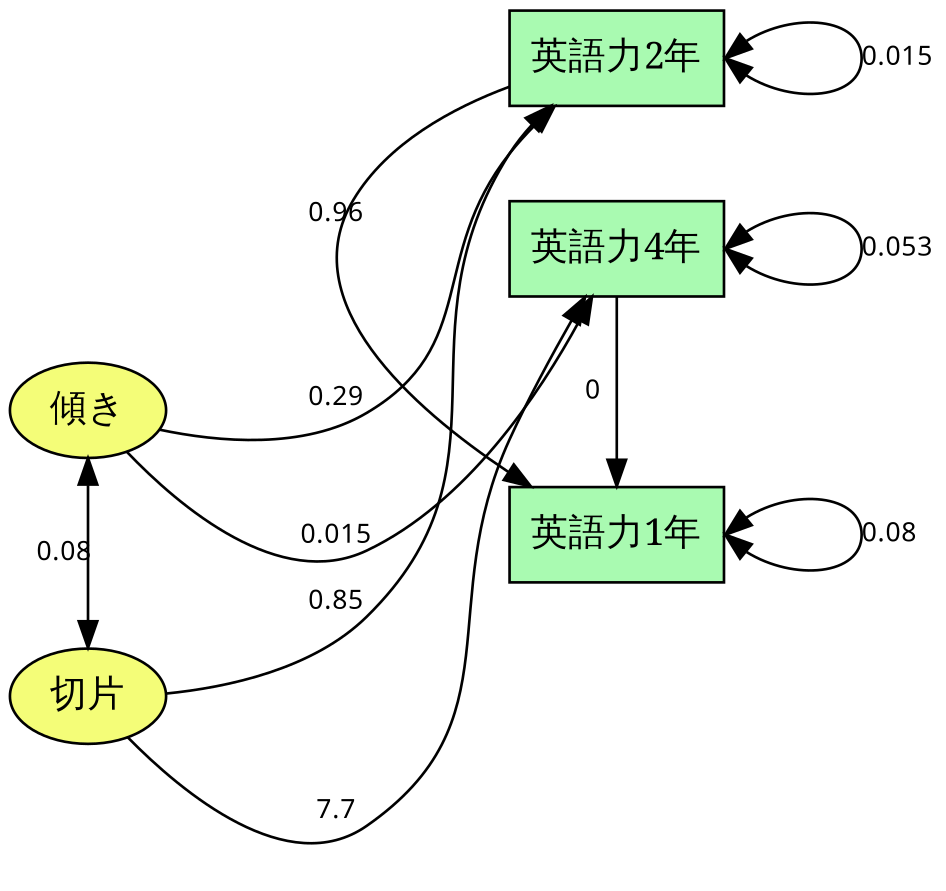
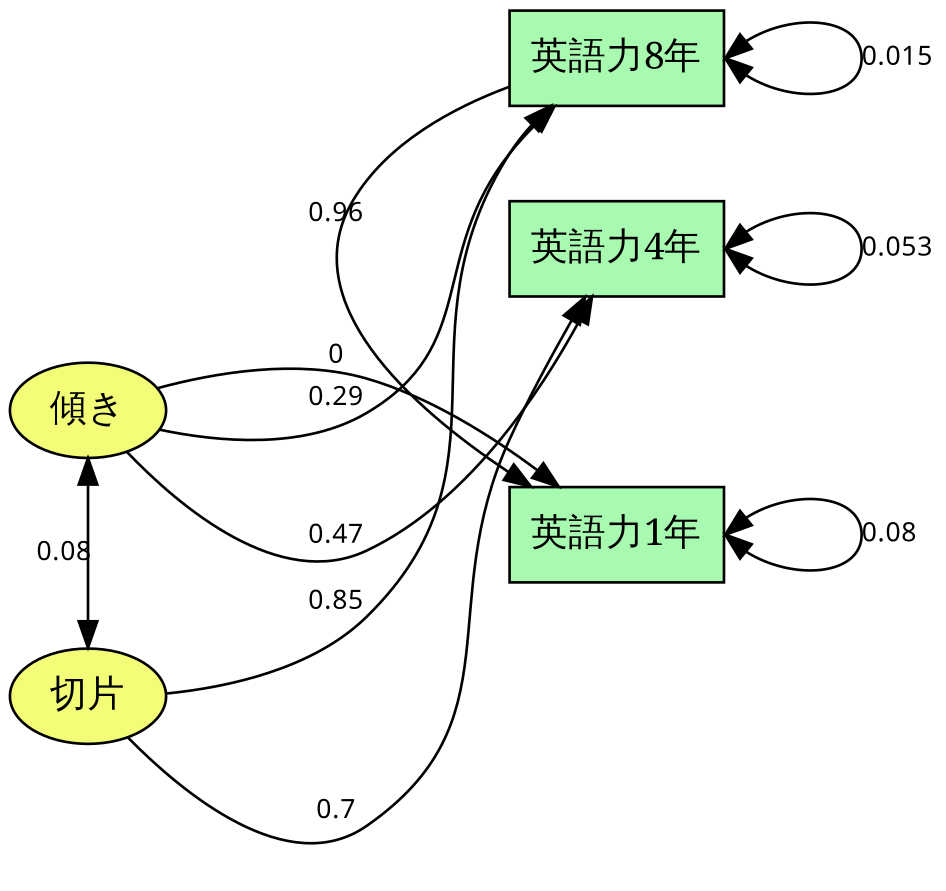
(617, 58) -> (617, 58)
(617, 378) -> (358, 377)
(337, 536) -> (337, 536)
(337, 811) -> (337, 811)
